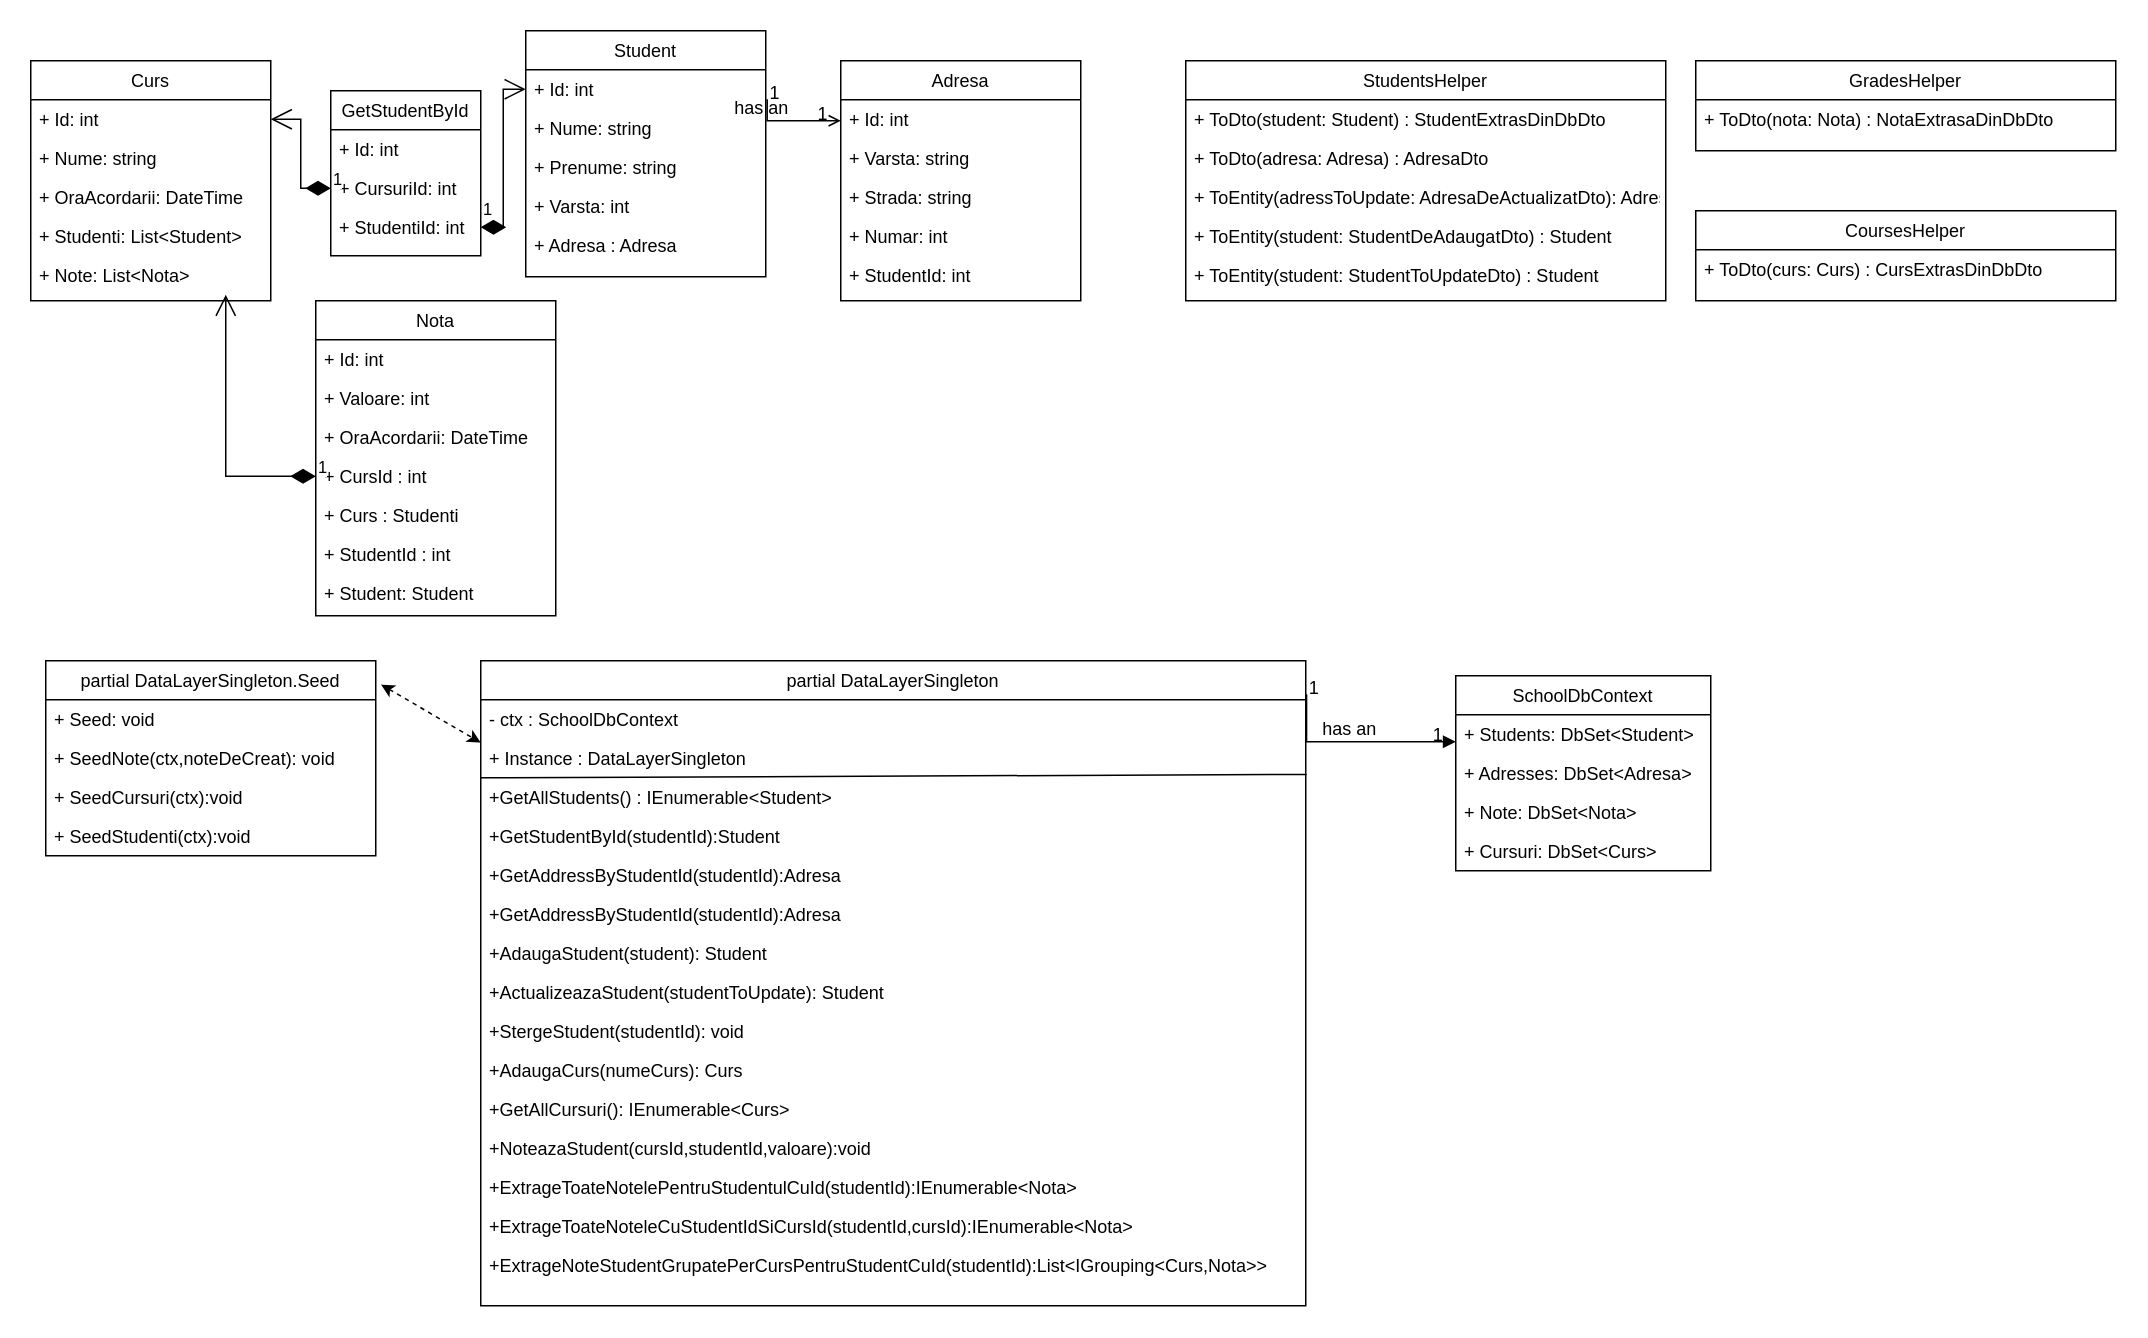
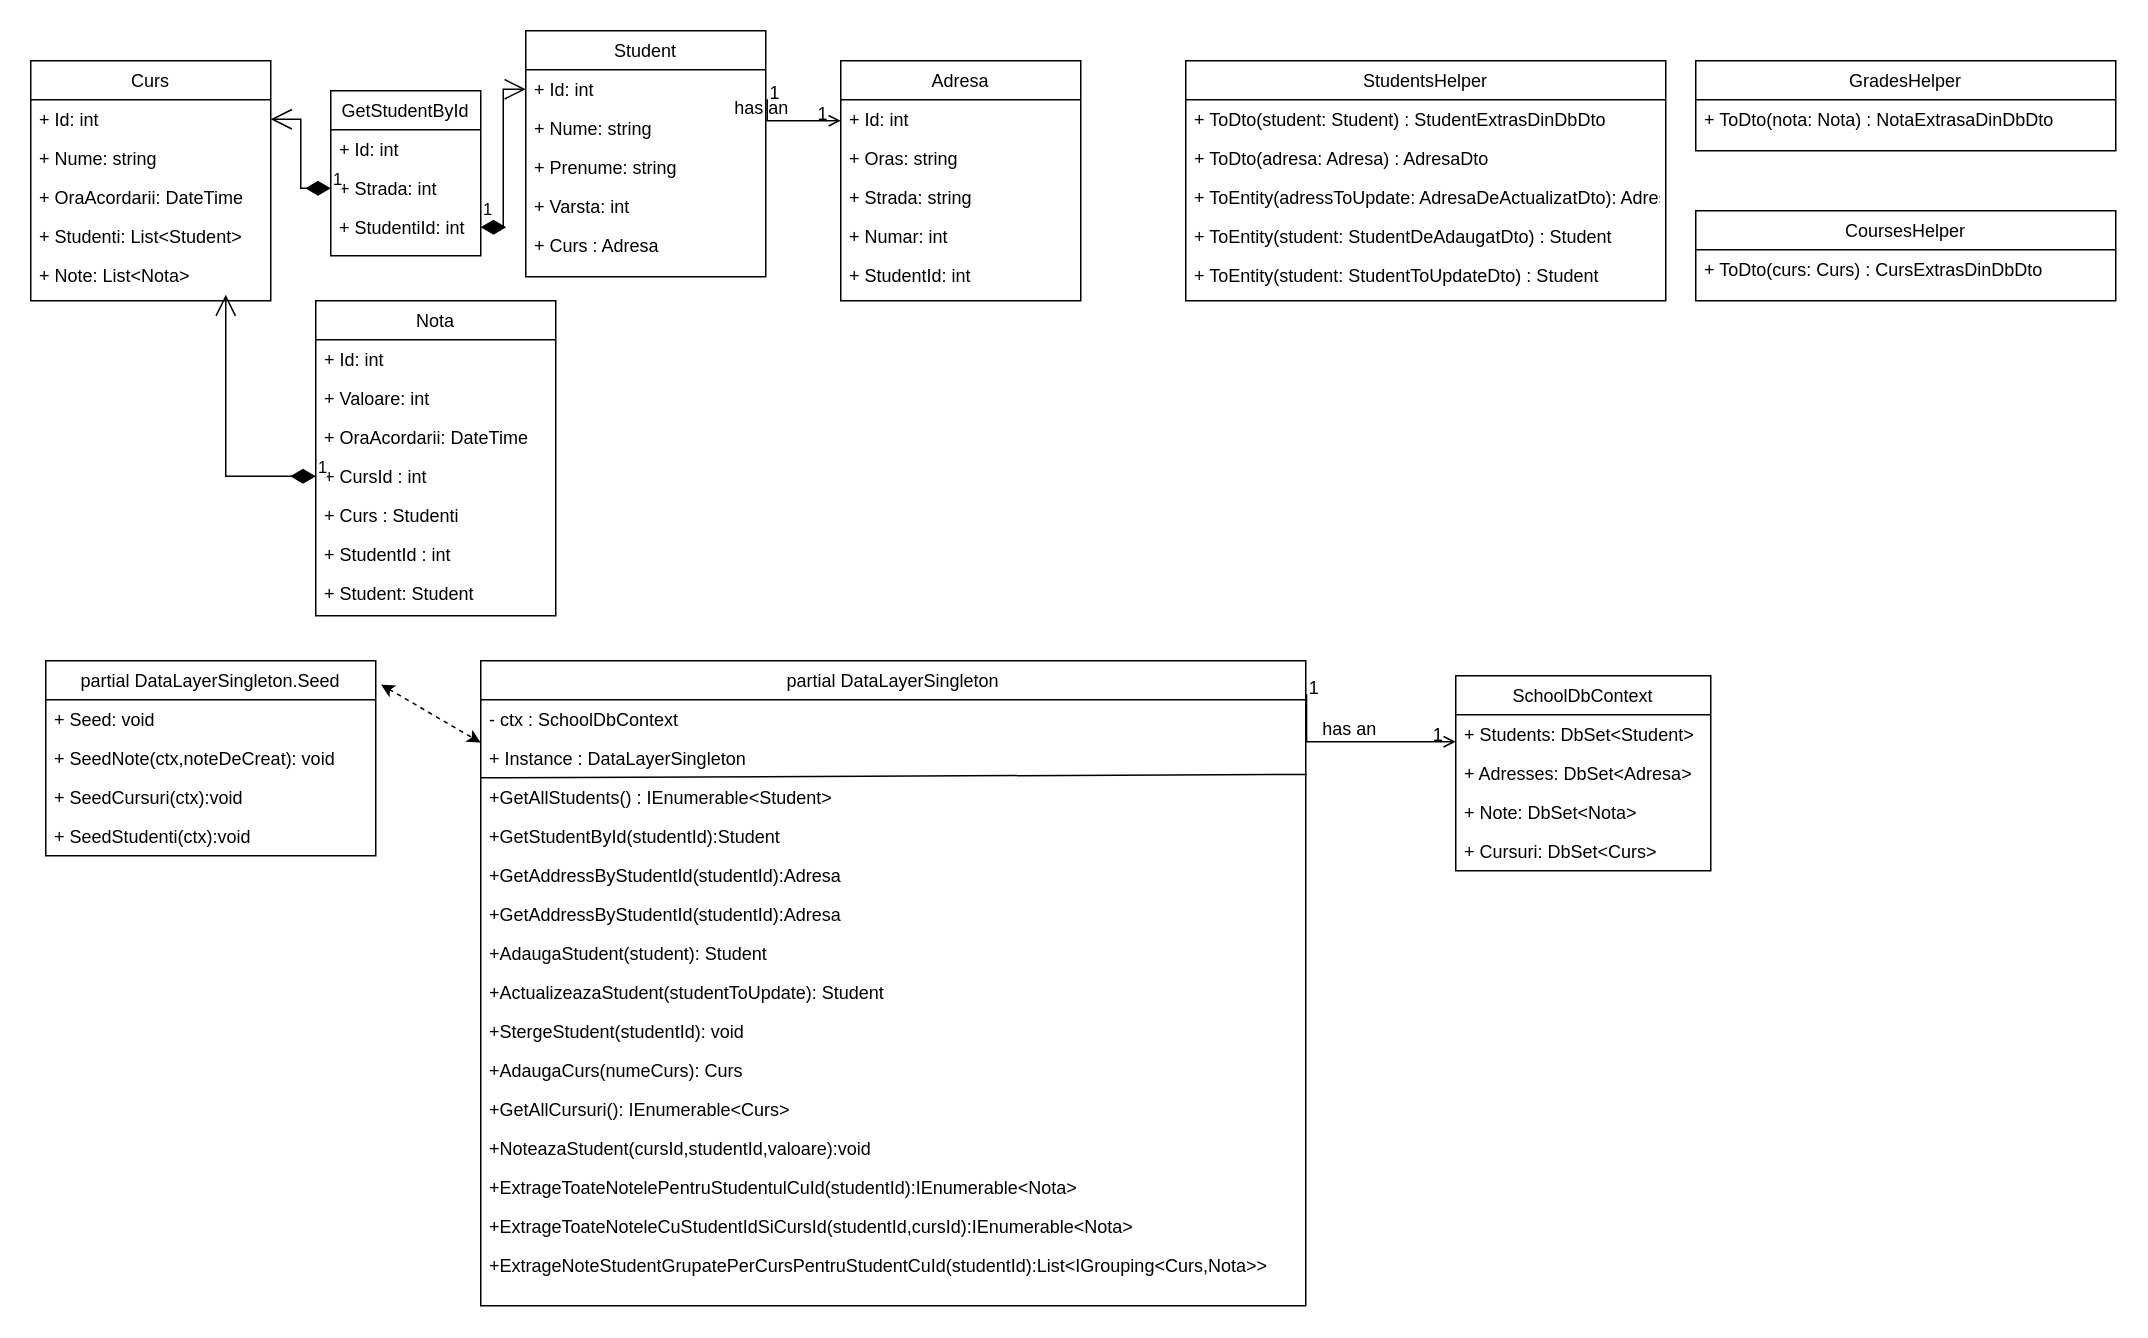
(920, 159) -> (910, 159)
(408, 189) -> (395, 189)
(610, 246) -> (600, 246)
(1442, 742) -> (1446, 742)
